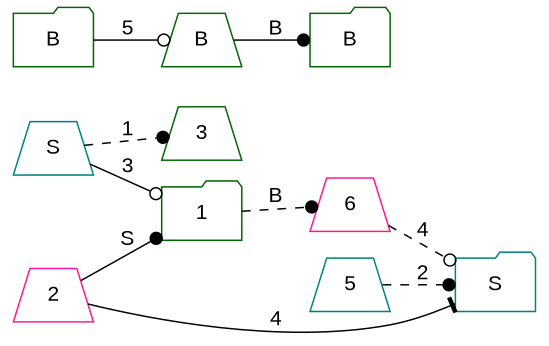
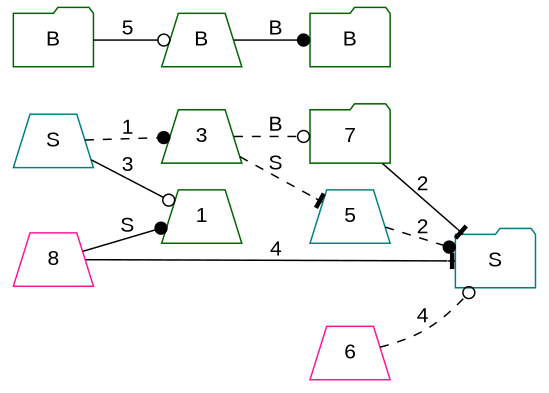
none -> (350, 136)
none -> (278, 178)
(274, 209) -> none
(202, 214) -> (202, 217)
(53, 295) -> (53, 260)
